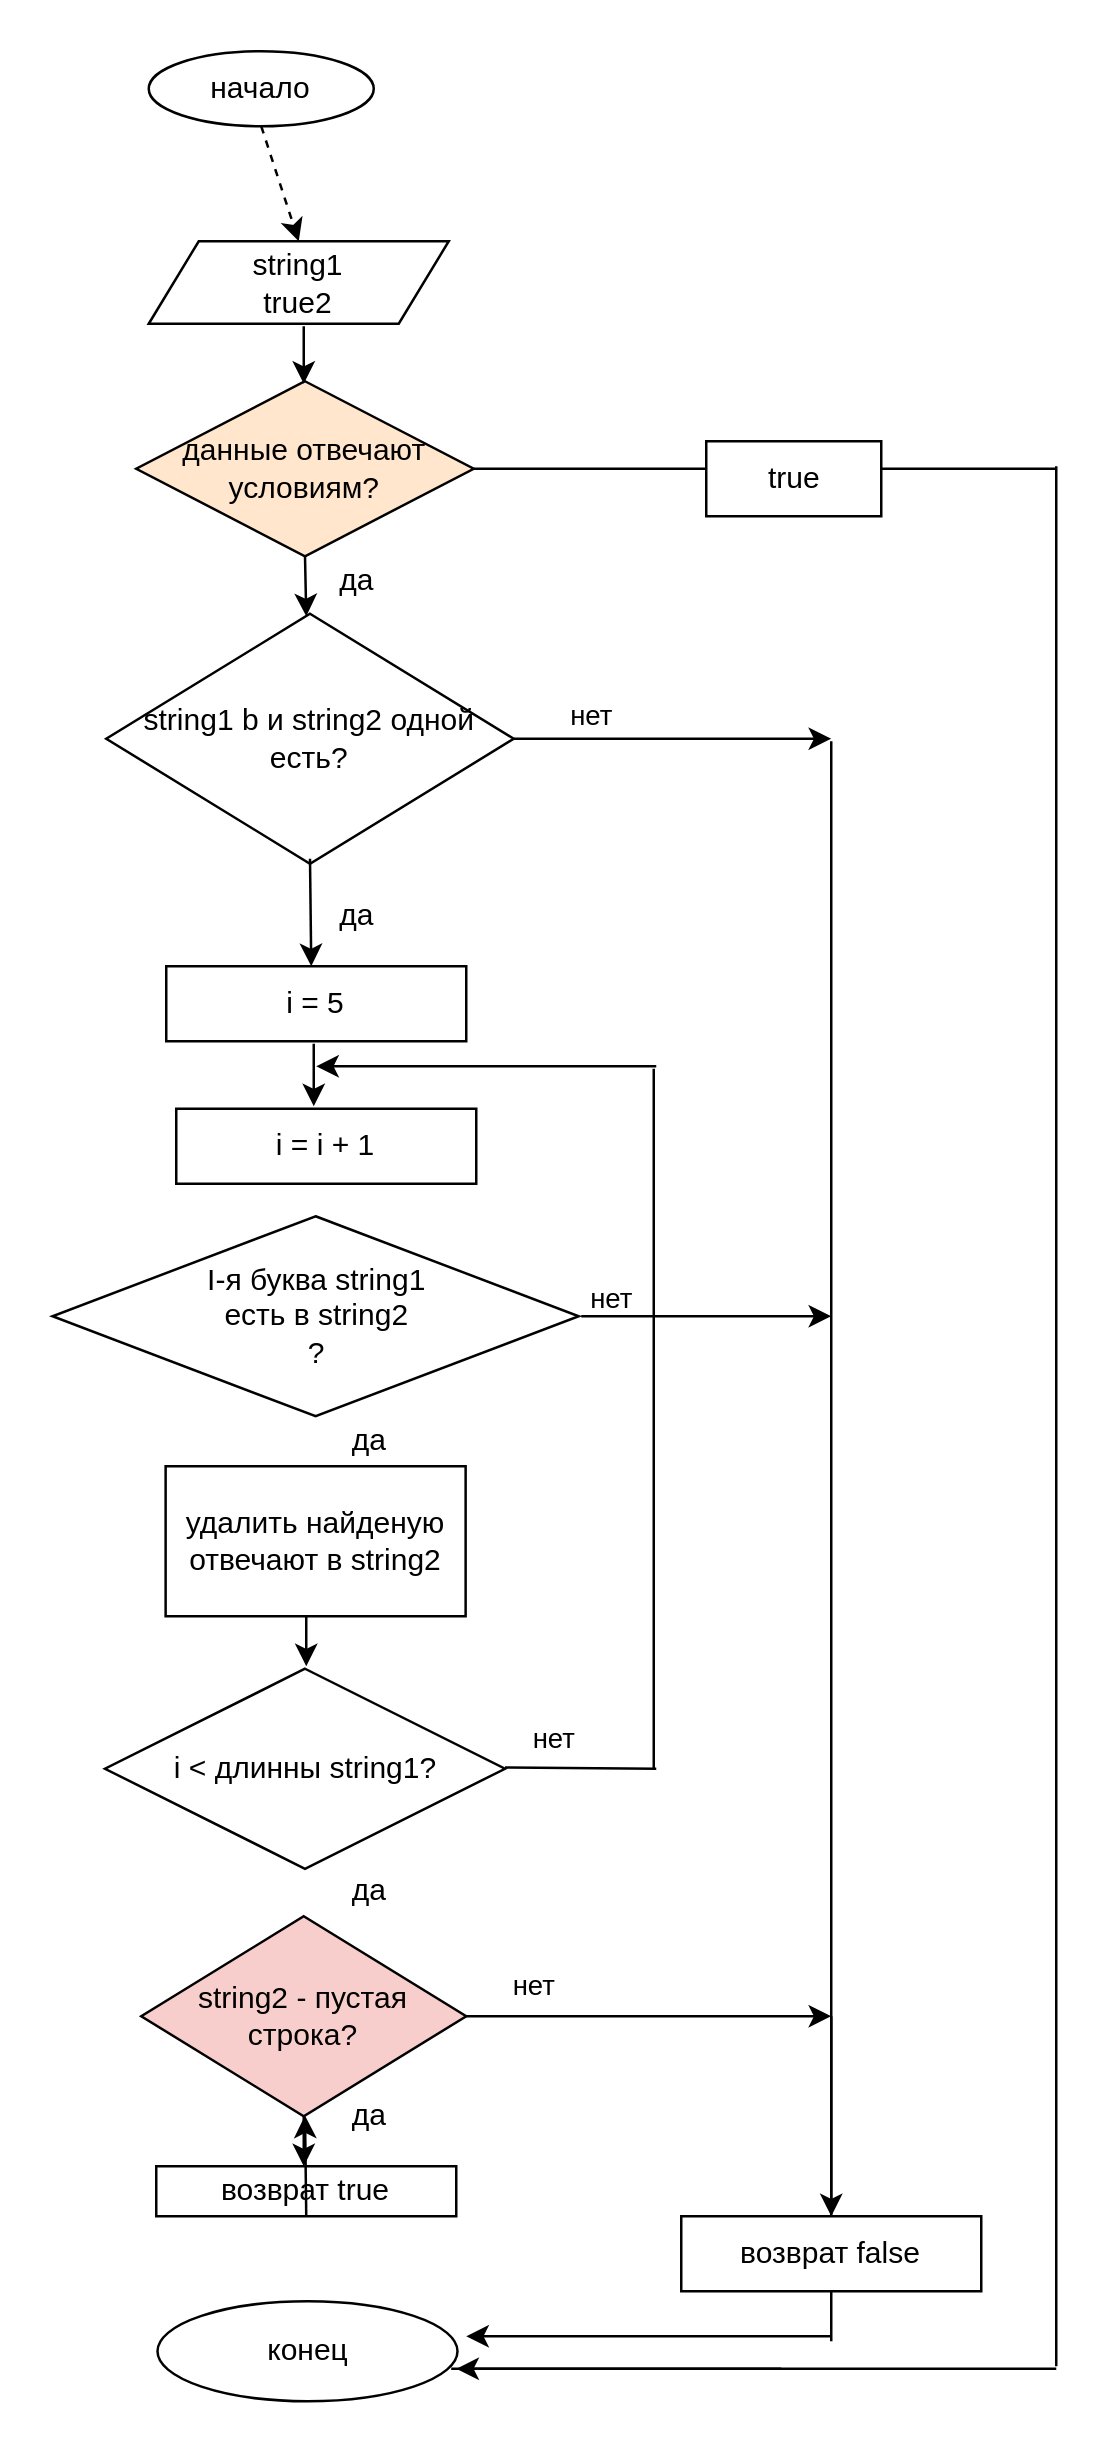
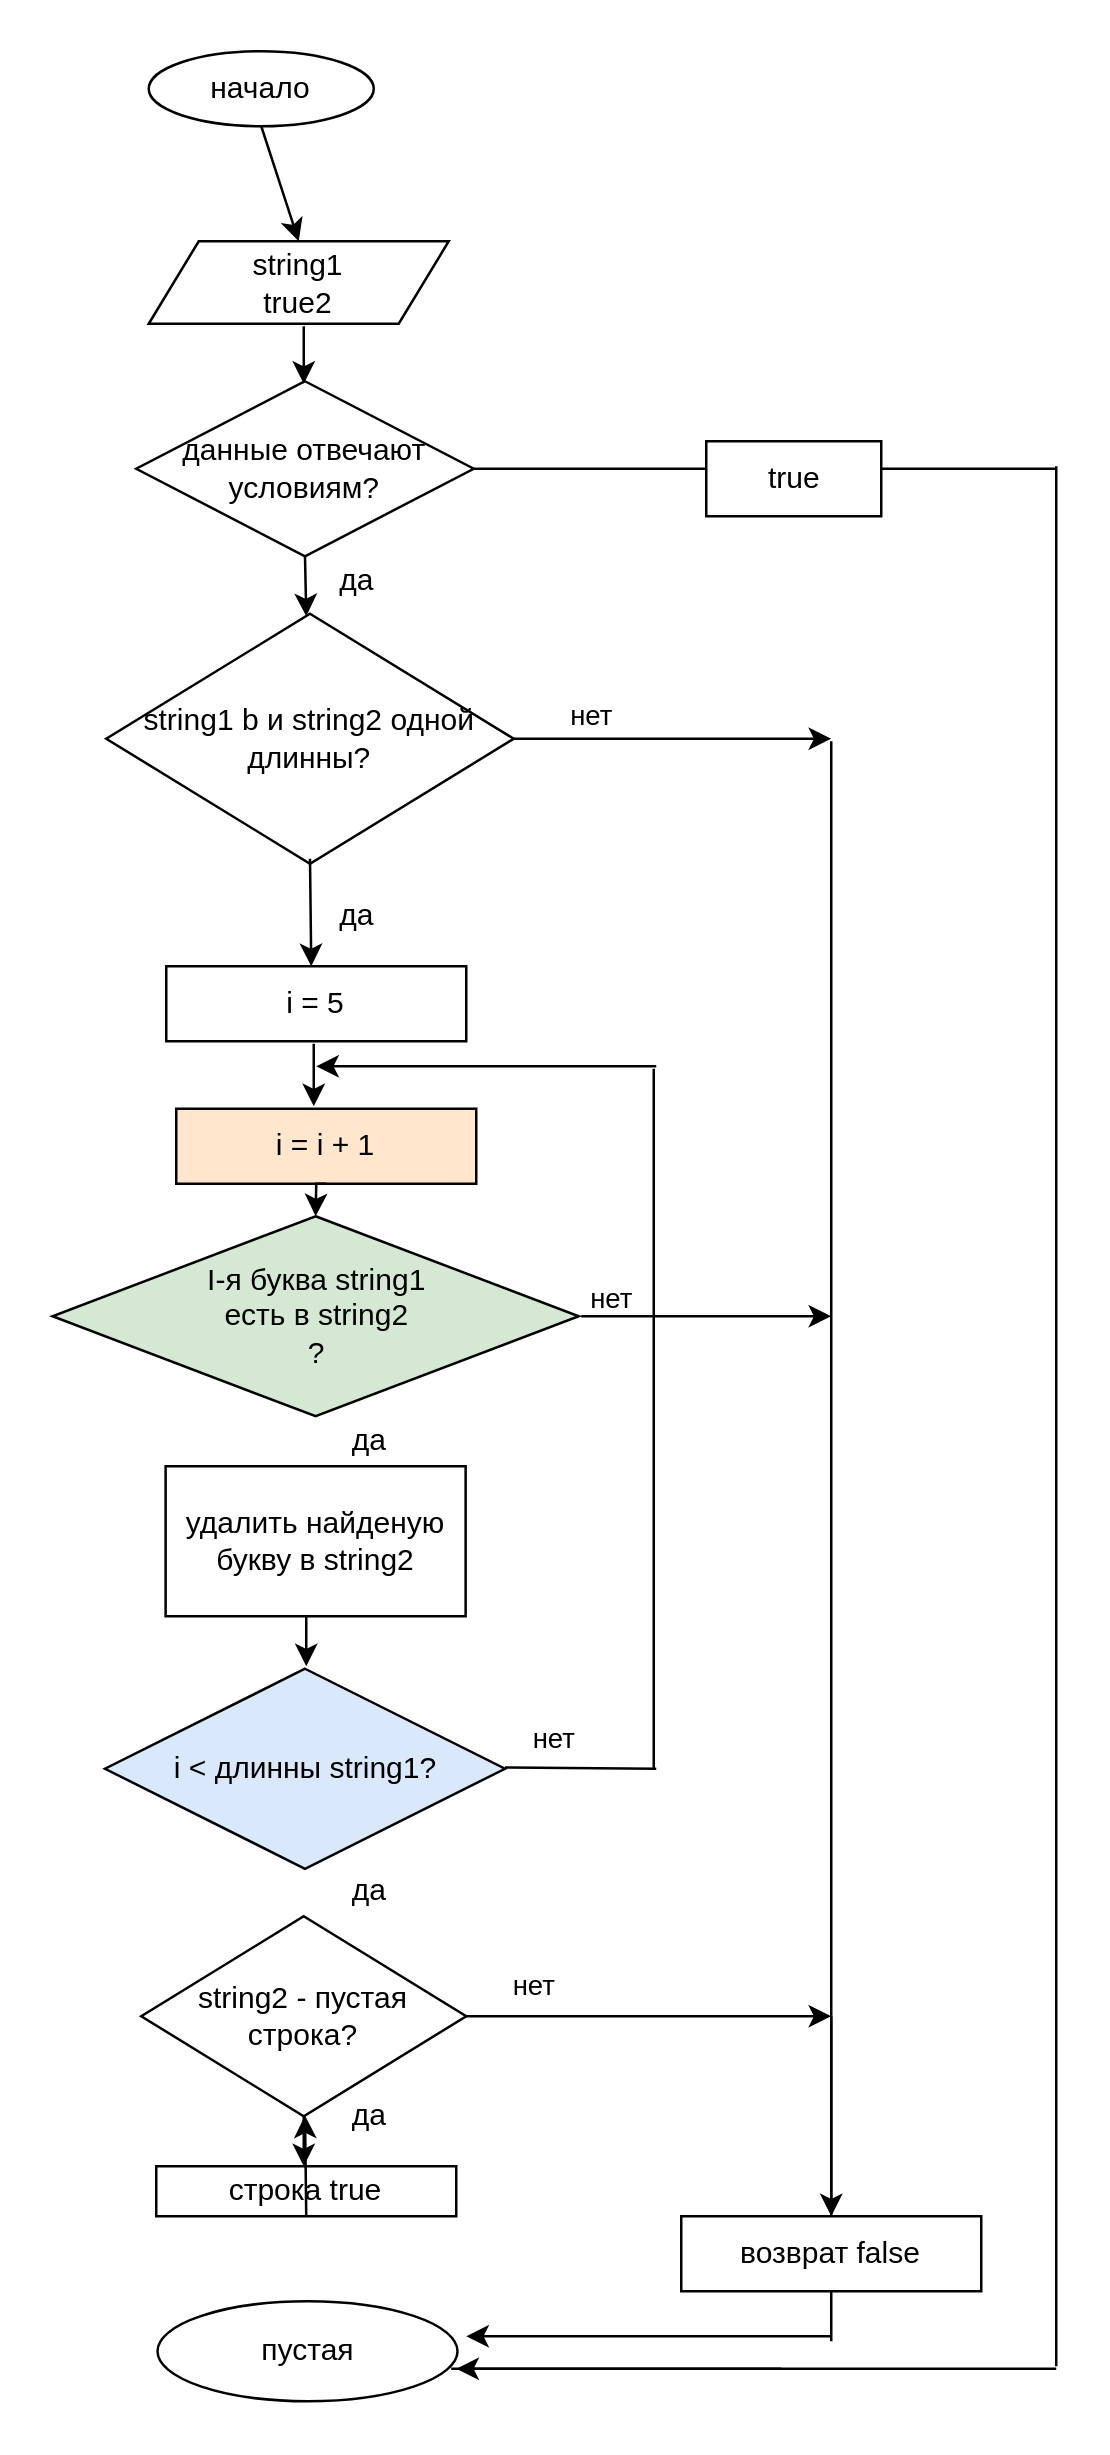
(278, 179) -> (278, 179)
(305, 469) -> (305, 469)
(310, 739) -> (310, 739)
(326, 1146) -> (326, 1146)
none -> (316, 1191)
(316, 1316) -> (316, 1316)
(316, 1541) -> (316, 1541)
(305, 1769) -> (305, 1769)
(304, 2016) -> (304, 2016)
(306, 2191) -> (306, 2191)
(309, 2351) -> (309, 2351)
